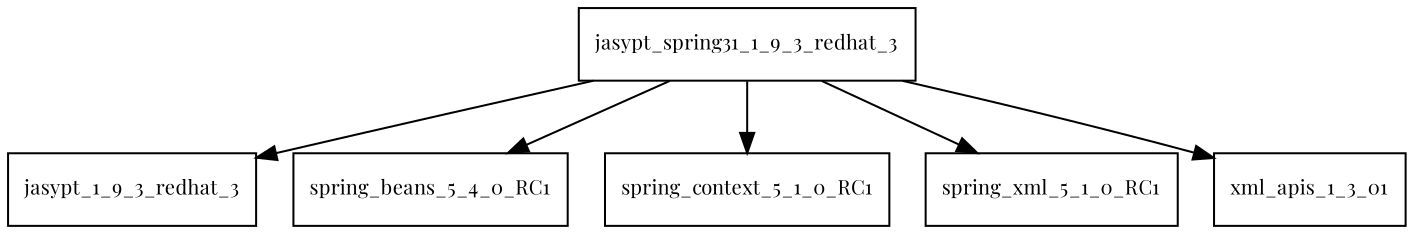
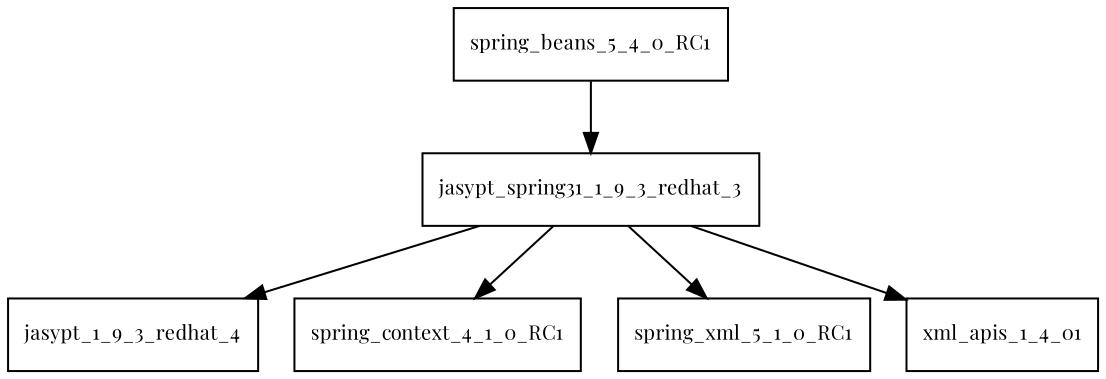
(598, 113) -> (591, 107)
(132, 190) -> (133, 335)
(747, 190) -> (438, 335)
(1310, 190) -> (1002, 335)
